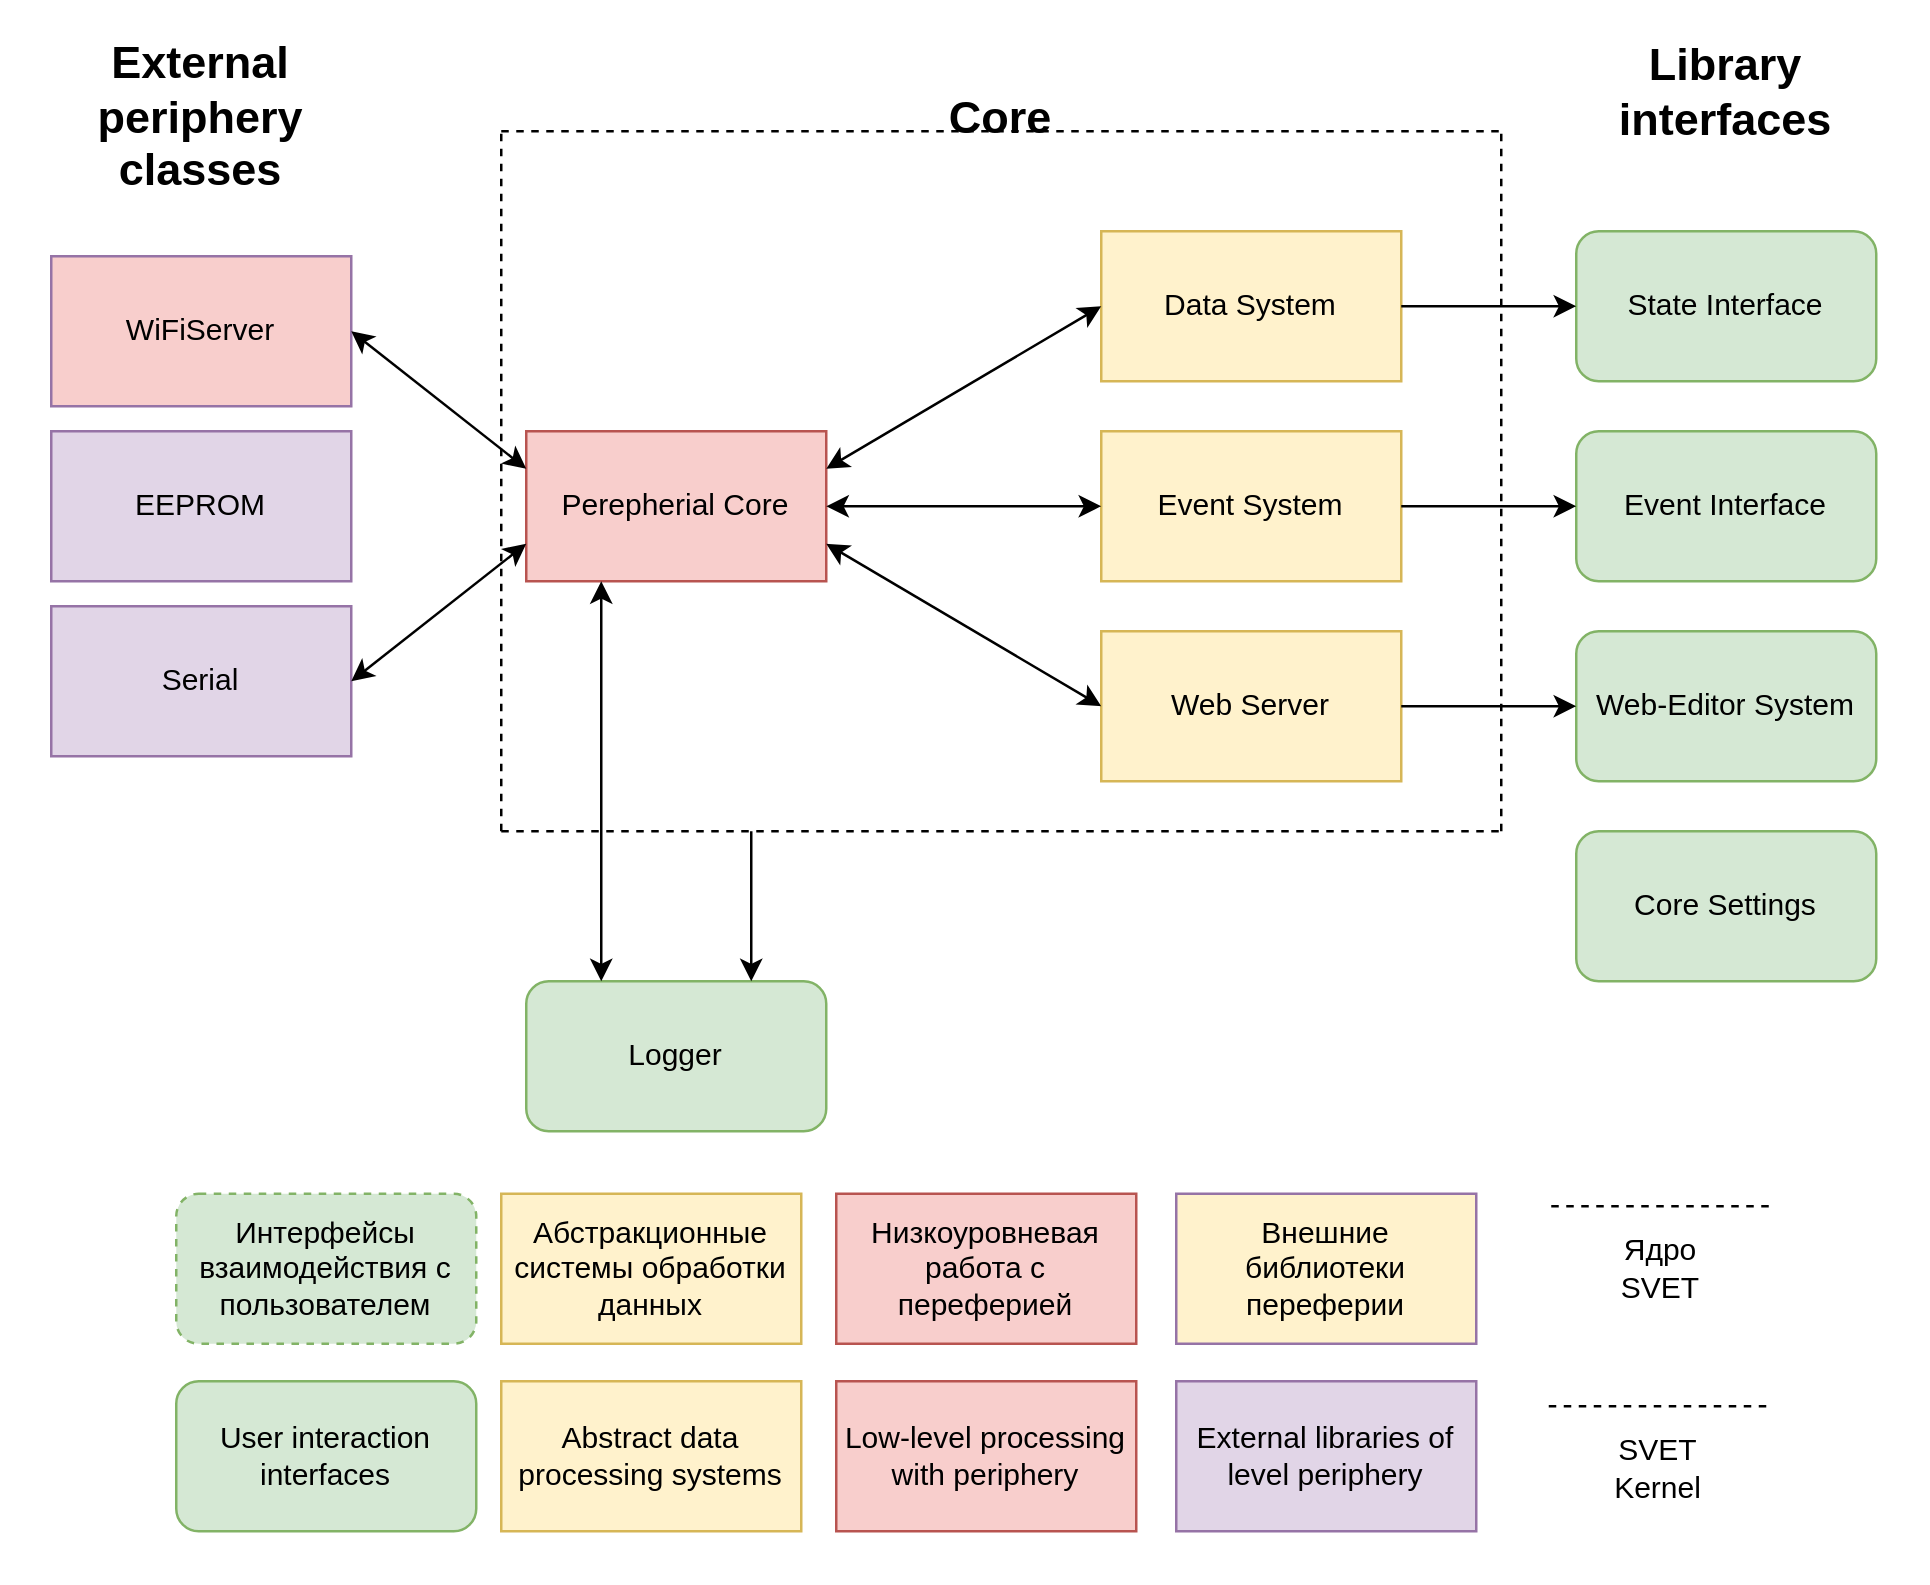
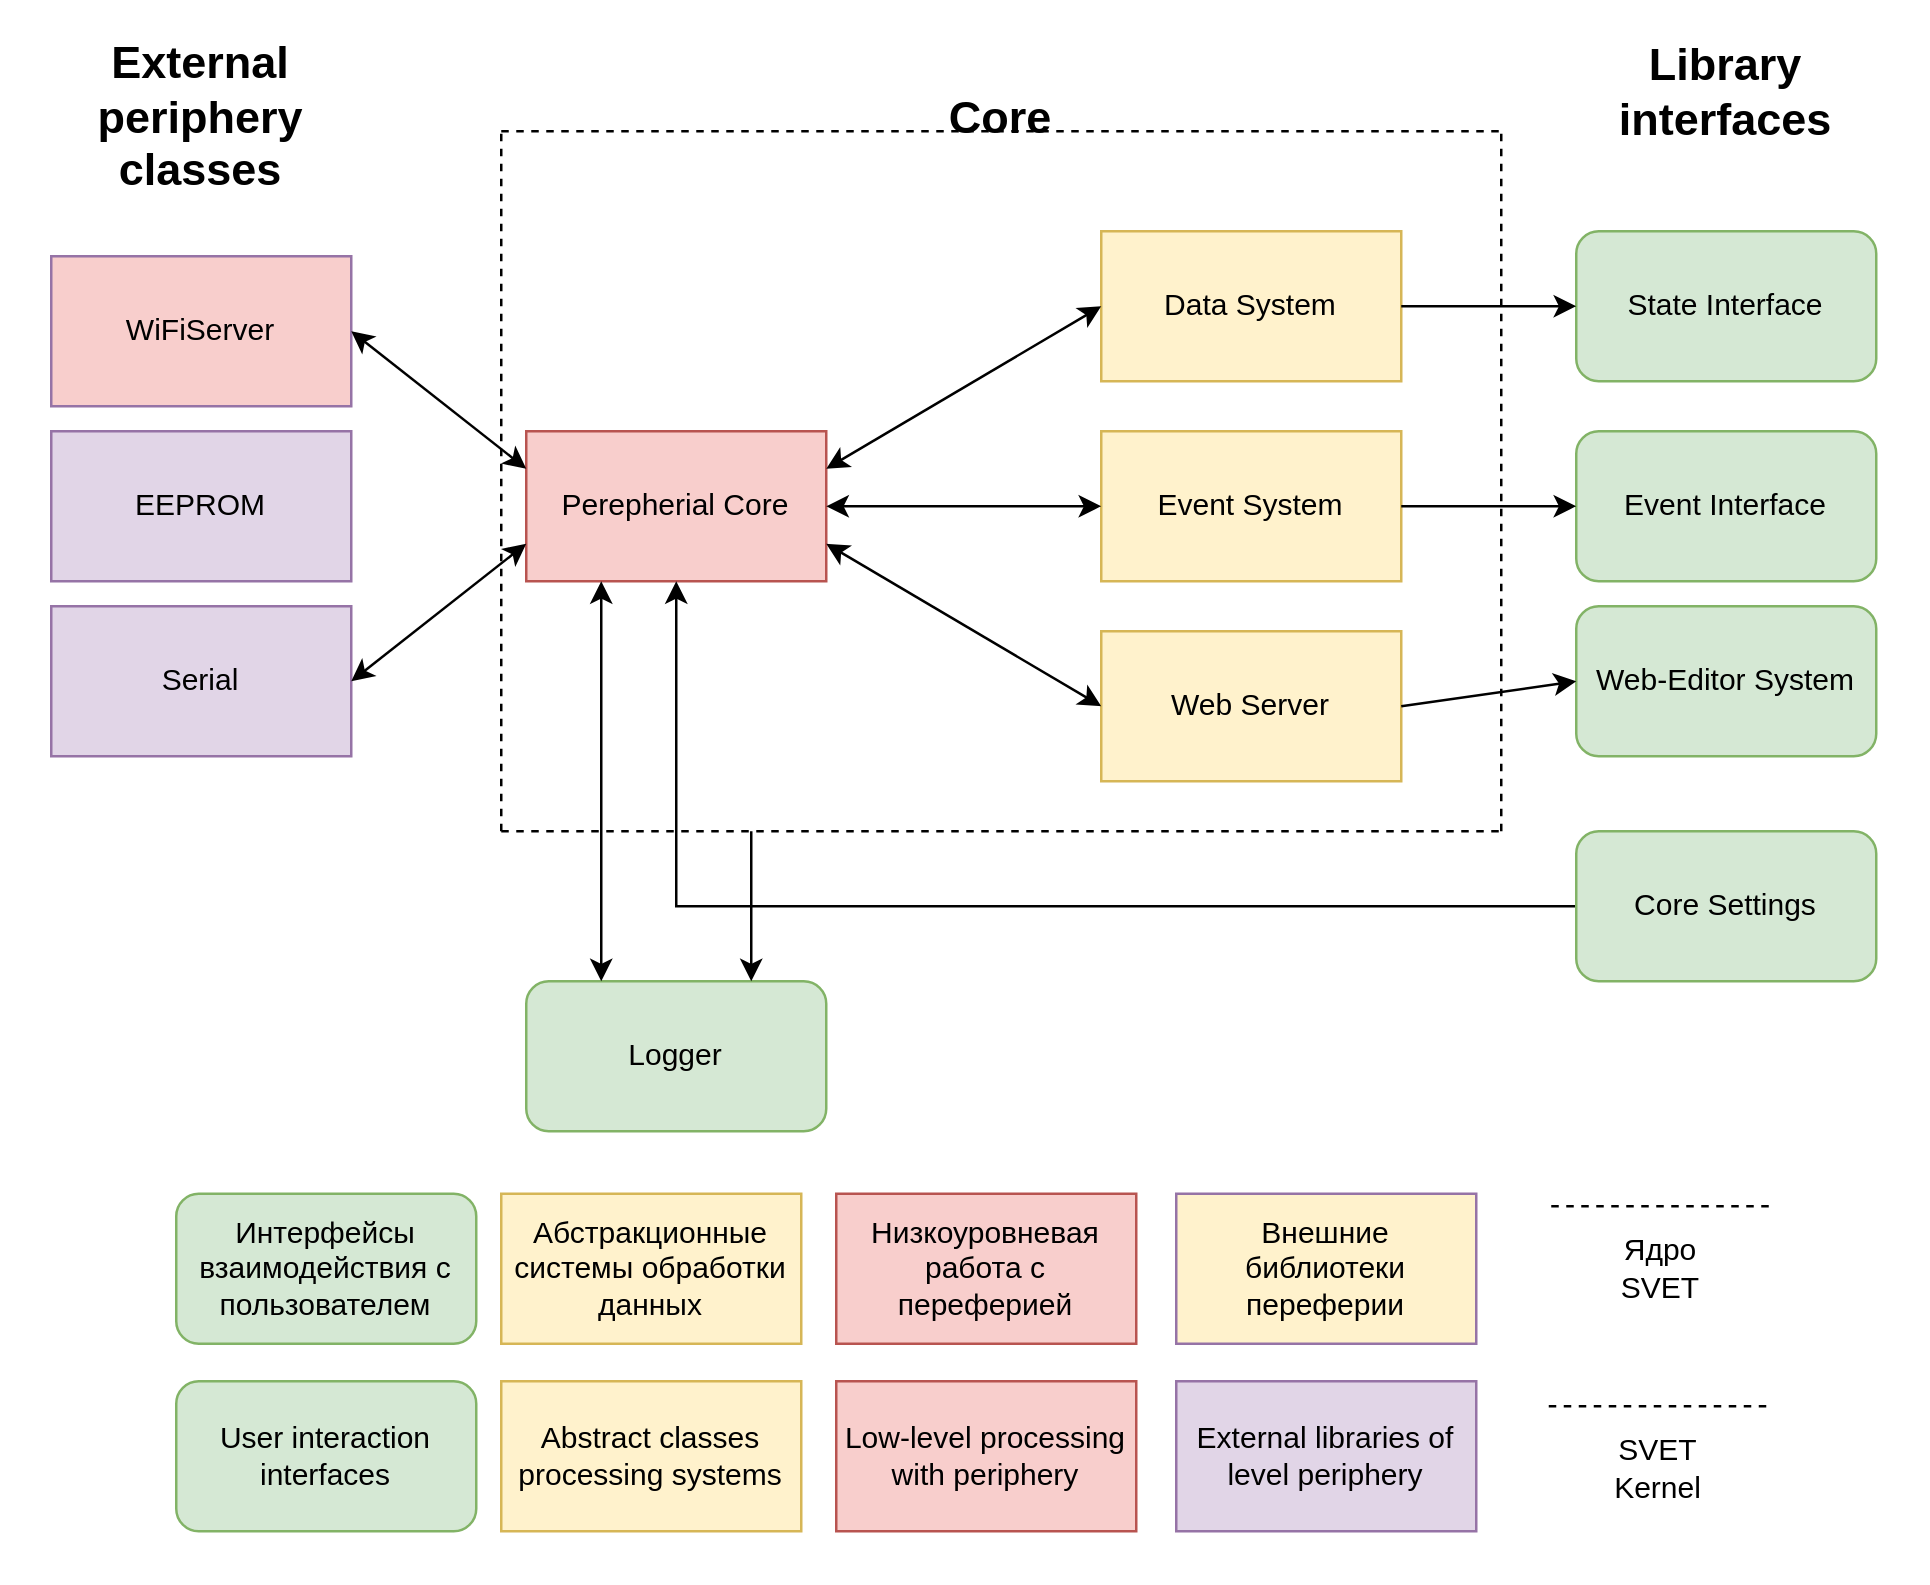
(1726, 706) -> (1726, 681)
none -> (1166, 906)
(326, 1269) -> (326, 1269)
(651, 1456) -> (651, 1456)
